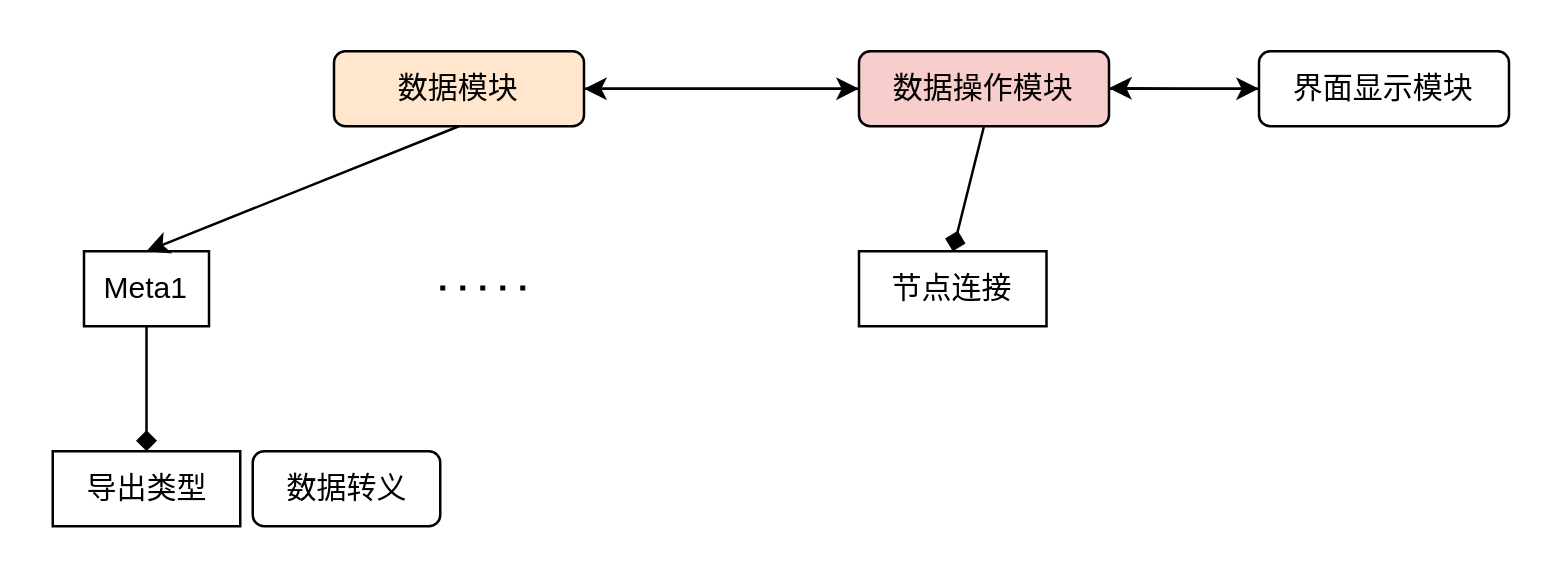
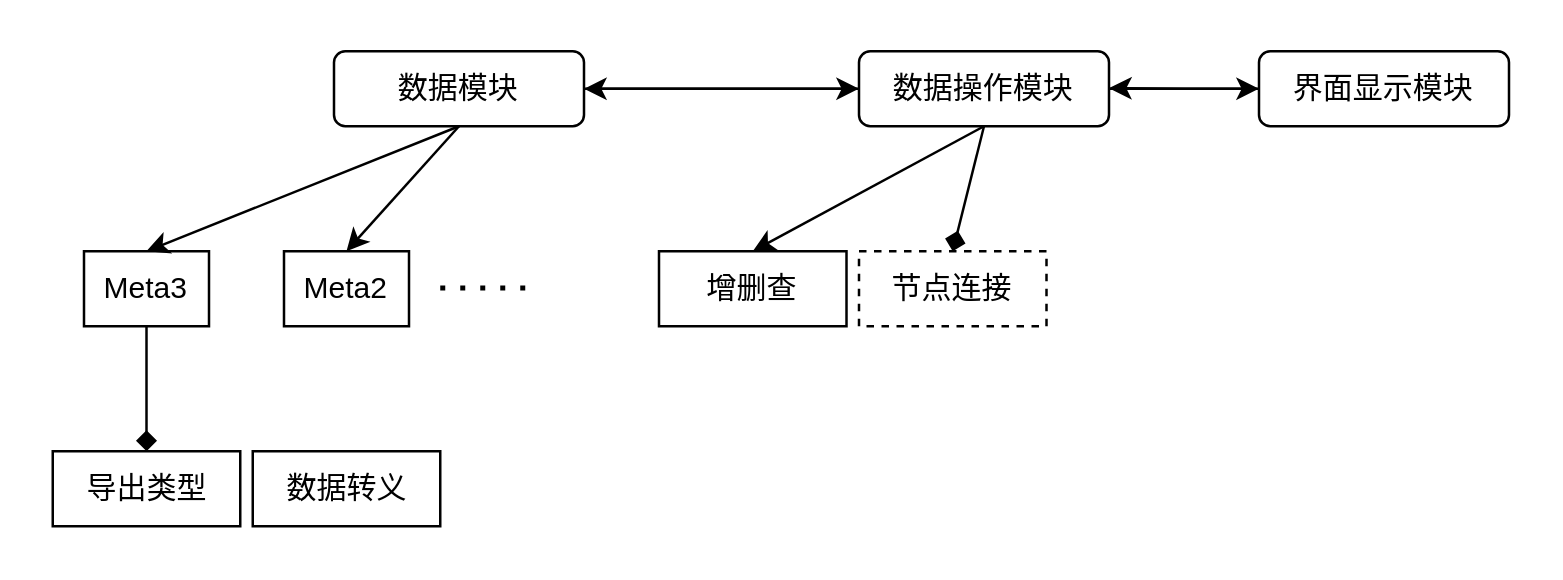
(459, 89) -> (459, 89)
(984, 89) -> (984, 89)
none -> (408, 183)
none -> (872, 186)
(146, 289) -> (146, 289)
none -> (346, 289)
none -> (753, 289)
(953, 289) -> (953, 289)
(346, 489) -> (346, 489)
